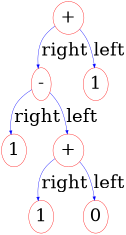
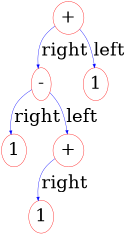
(96, 217) -> none
